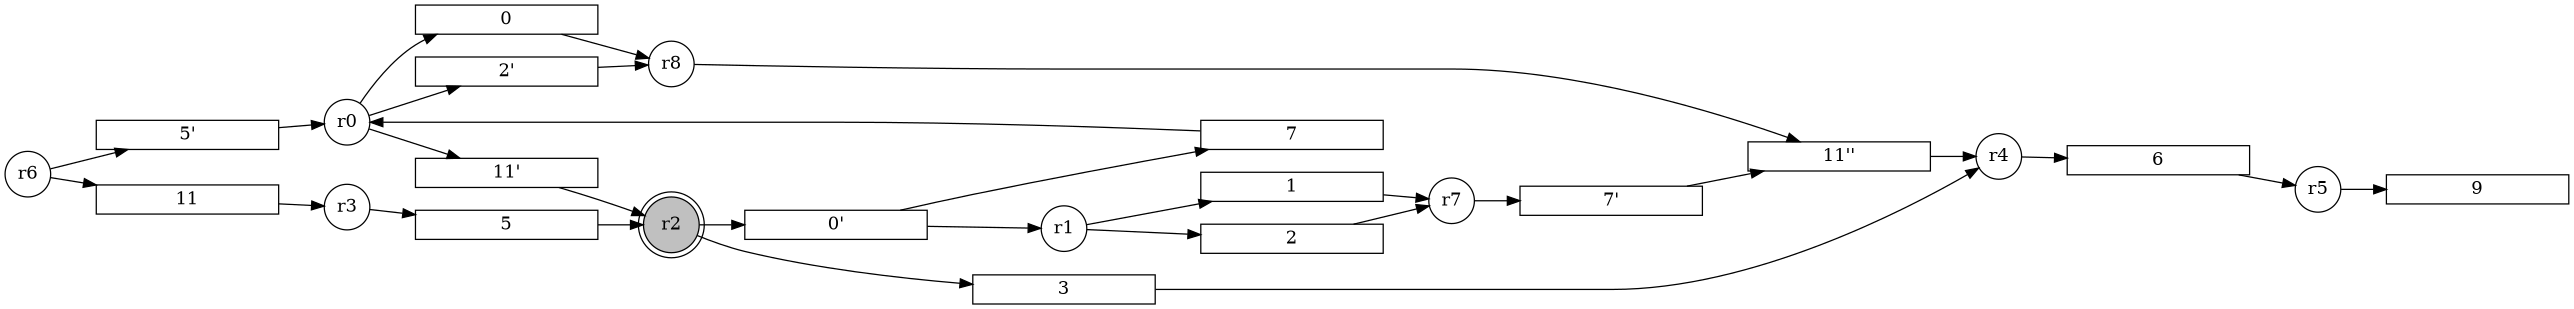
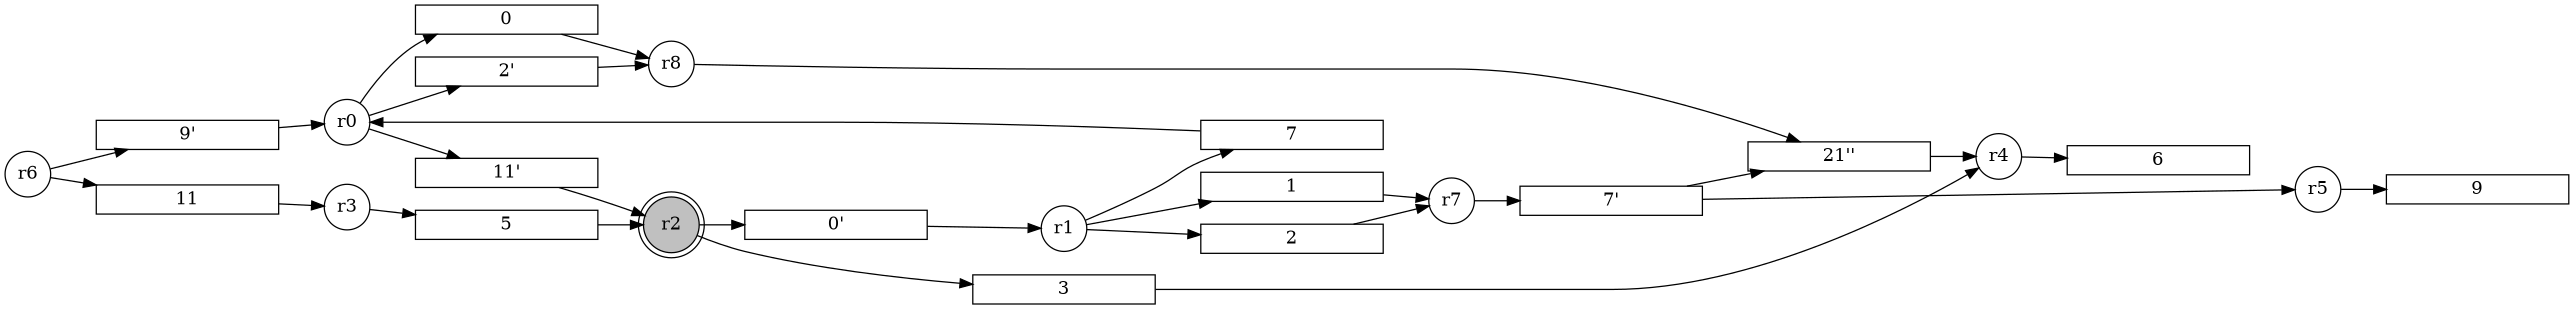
(187, 135) -> (187, 135)
(1839, 156) -> (1839, 156)
(2261, 179) -> (1992, 195)
(1048, 180) -> (1154, 189)
